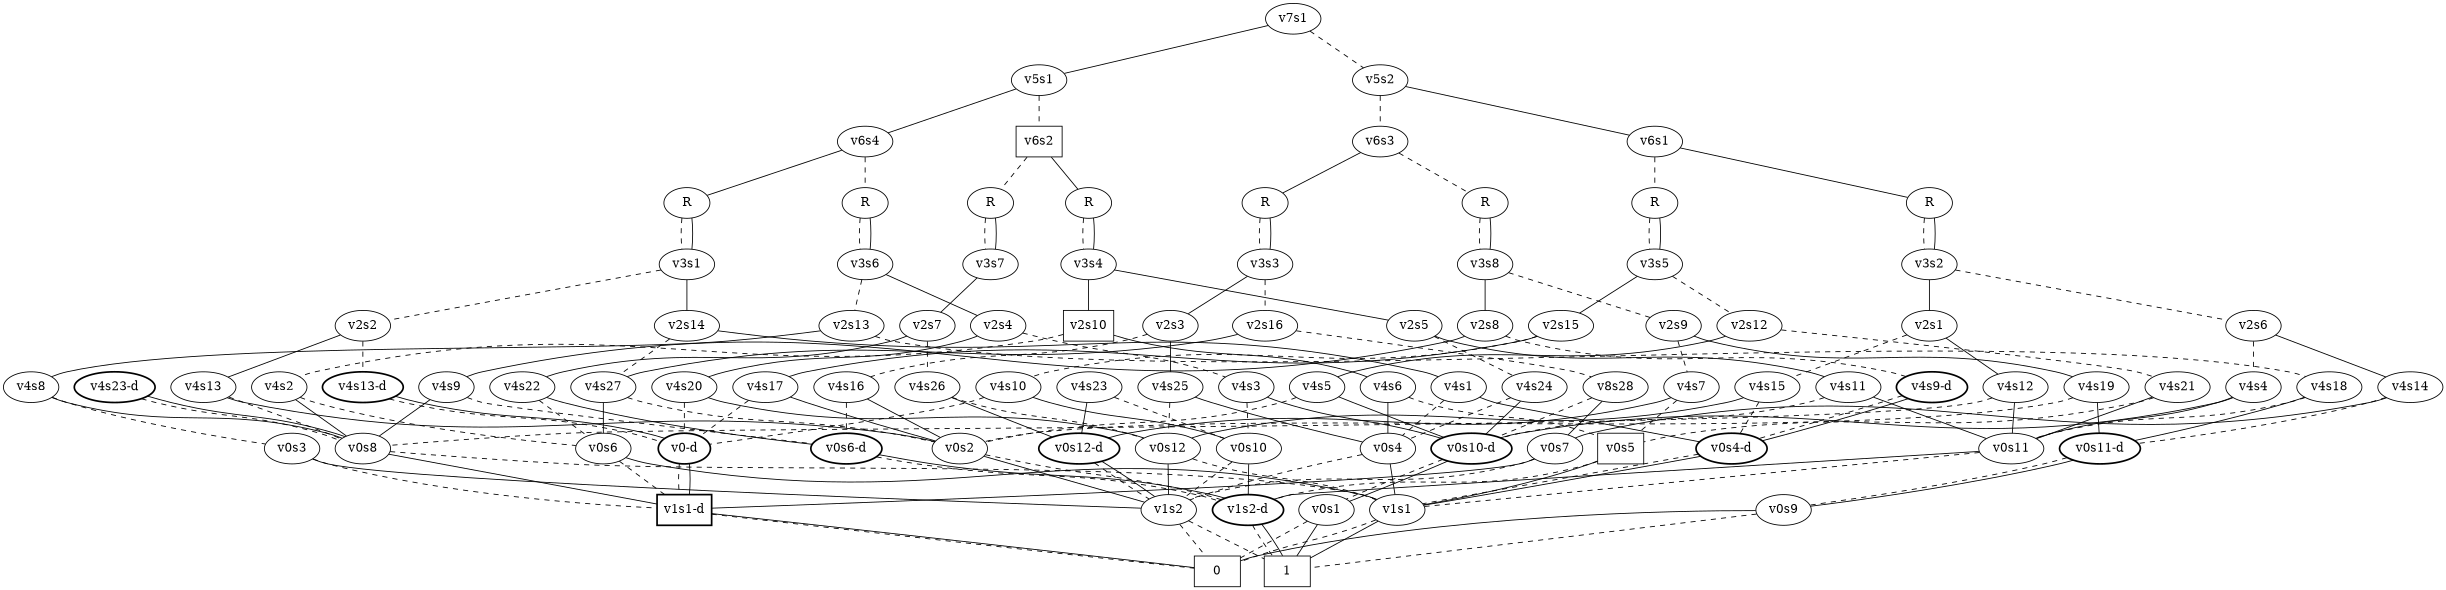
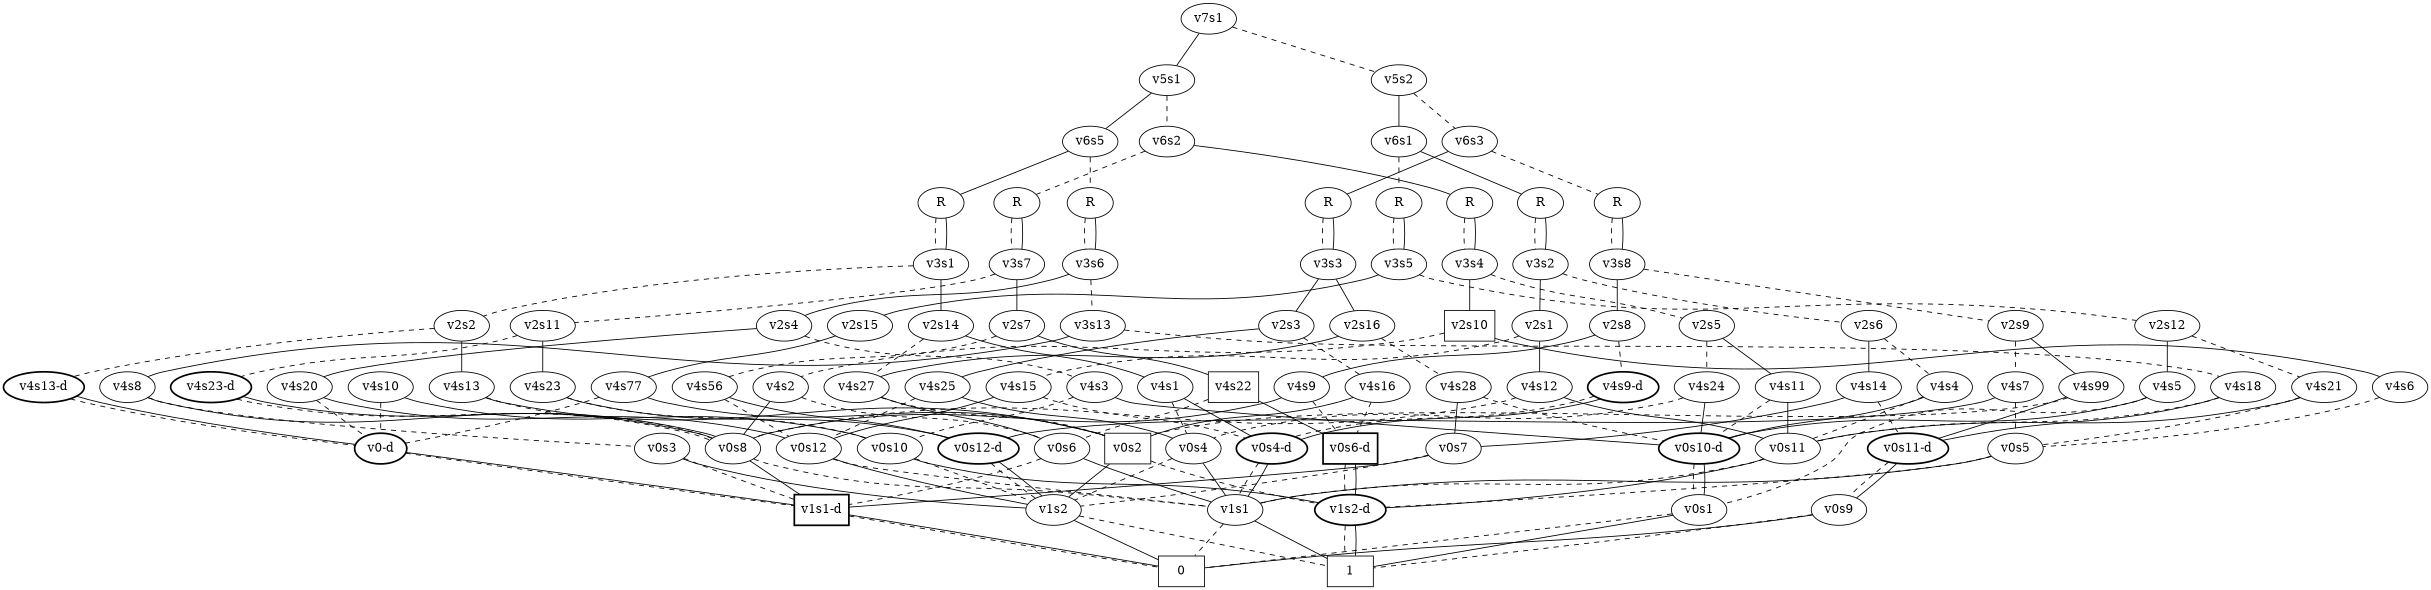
(865, 142) -> (1090, 142)
(1039, 142) -> (1167, 142)
(1265, 292) -> (1345, 295)
(1251, 295) -> (1586, 298)
none -> (543, 326)
(851, 326) -> (1093, 326)
(1285, 356) -> none
(522, 387) -> (1233, 387)
(765, 387) -> (624, 387)
(927, 387) -> (705, 387)
(1616, 387) -> (1459, 387)
(2097, 387) -> (2091, 387)
(1388, 410) -> none
(1188, 419) -> (1844, 447)
(2134, 419) -> (1843, 427)
(846, 449) -> (1350, 449)
(960, 449) -> (1128, 449)
(1621, 449) -> (2015, 449)
(1193, 540) -> (1116, 540)
